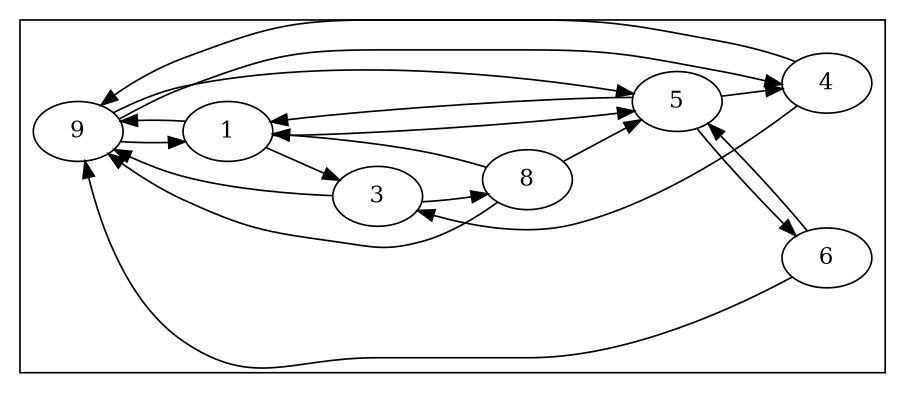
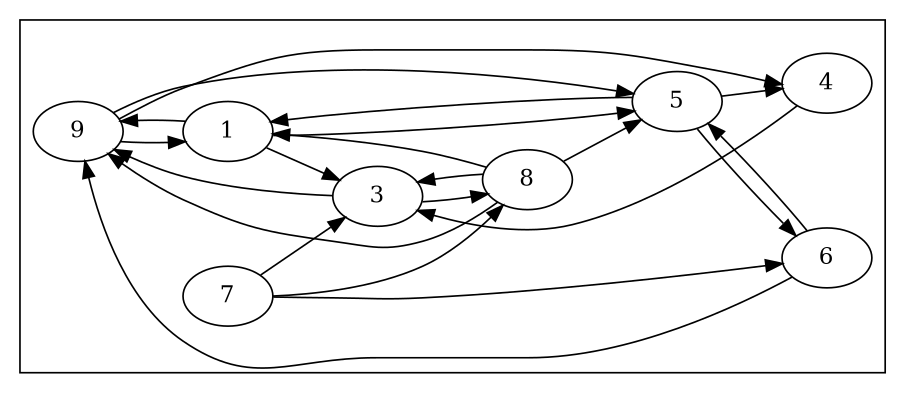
(450, 20) -> none
none -> (459, 176)
none -> (228, 296)
